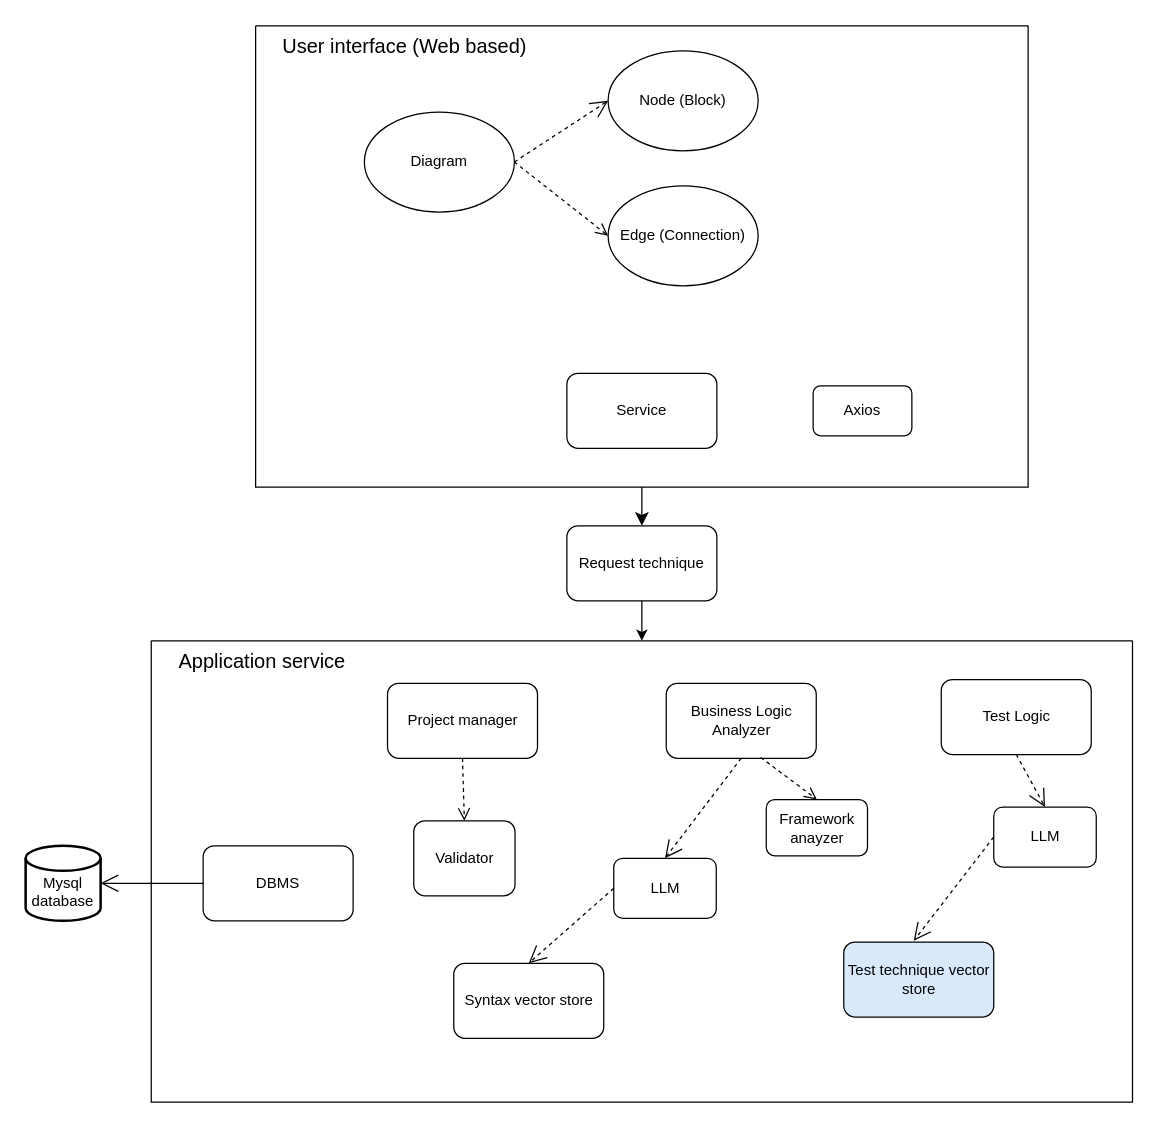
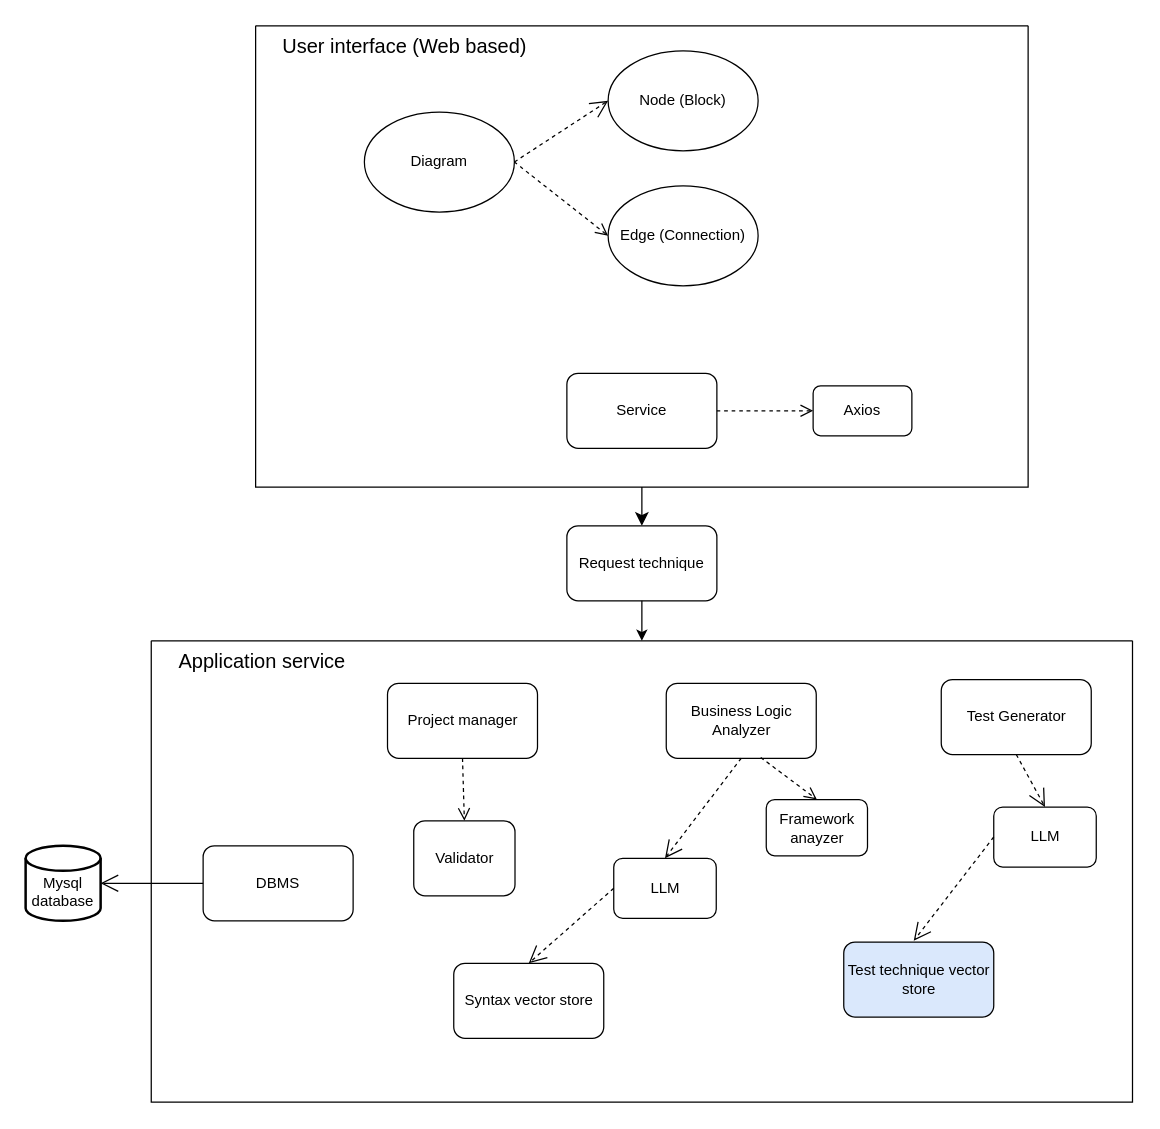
none -> (764, 411)
(1017, 717) -> (1017, 717)
